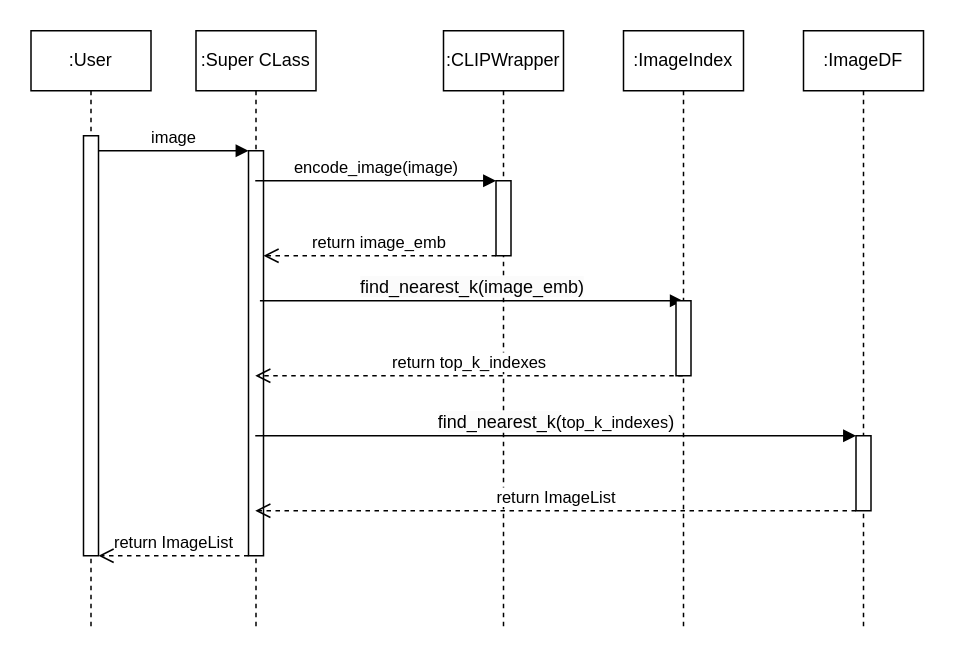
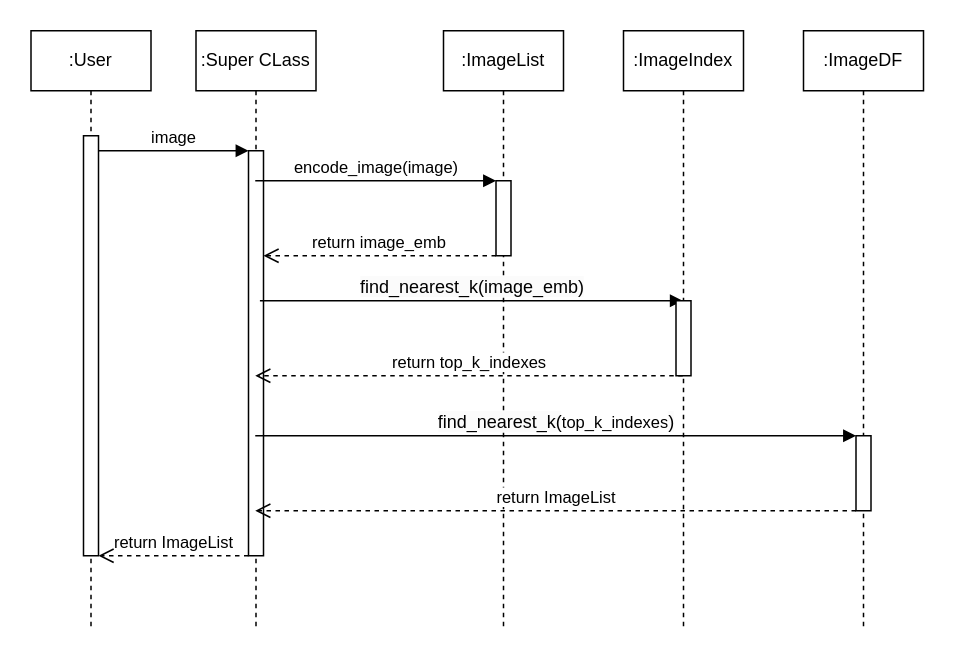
(503, 61) -> (503, 61)
